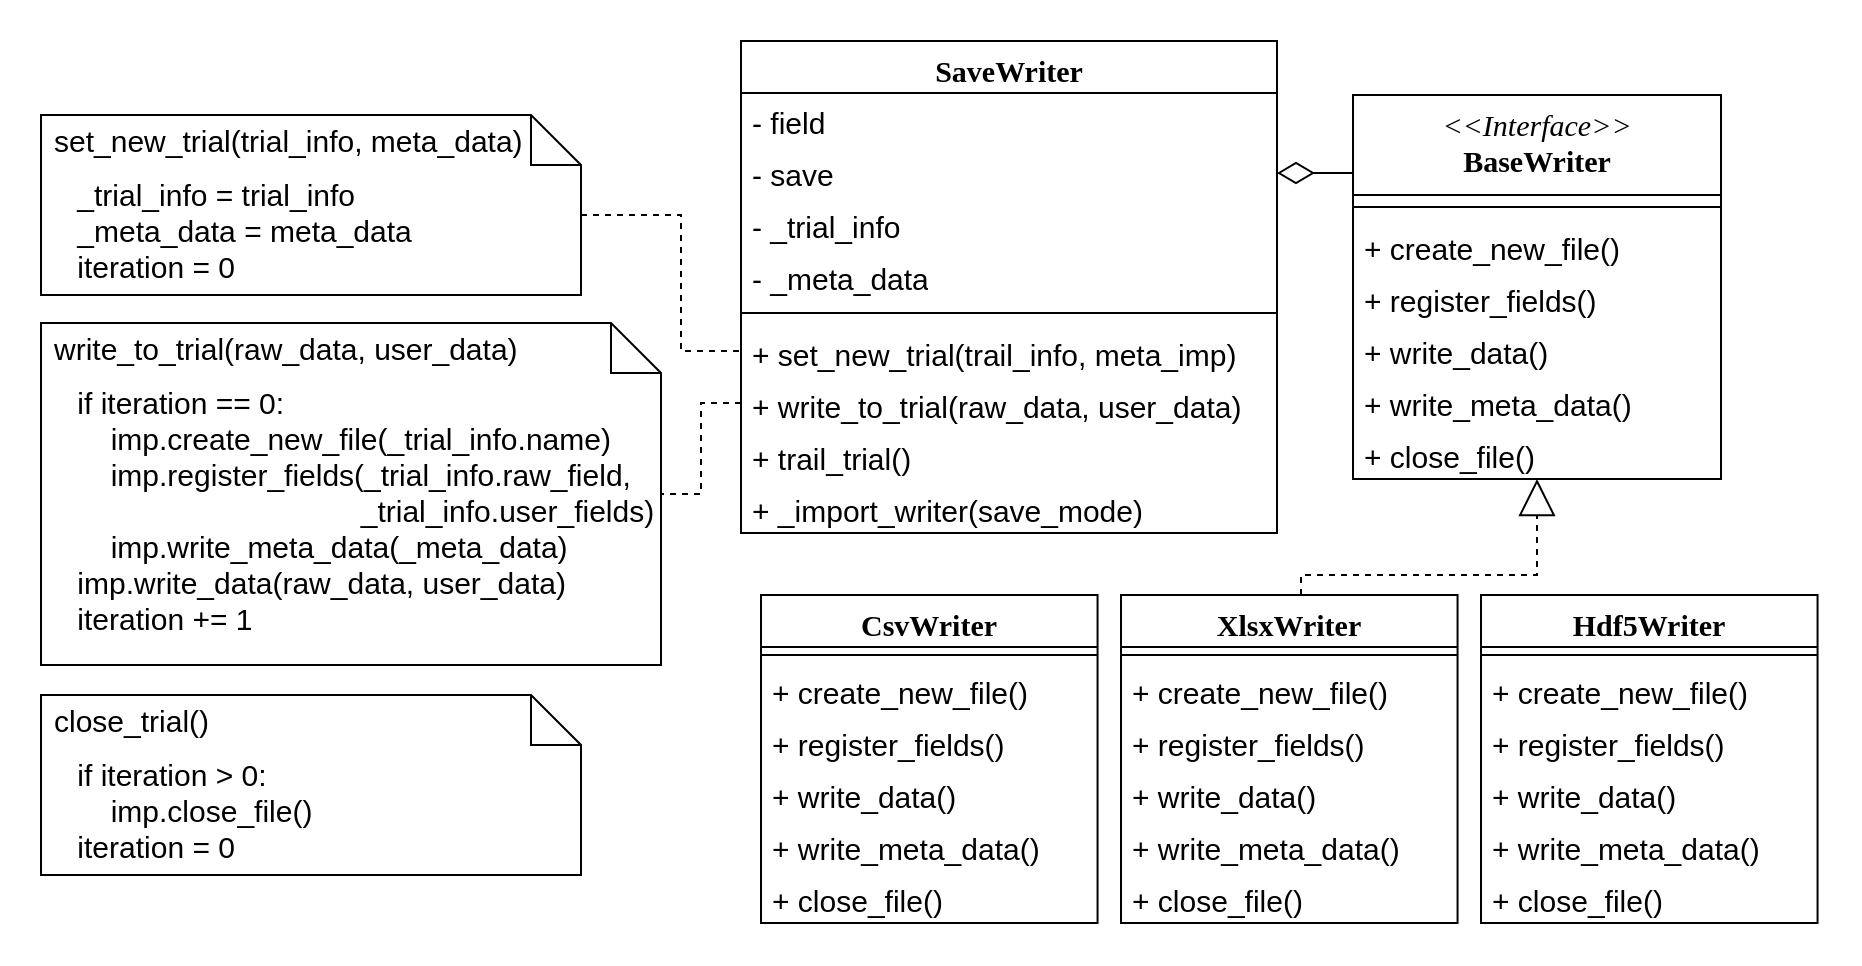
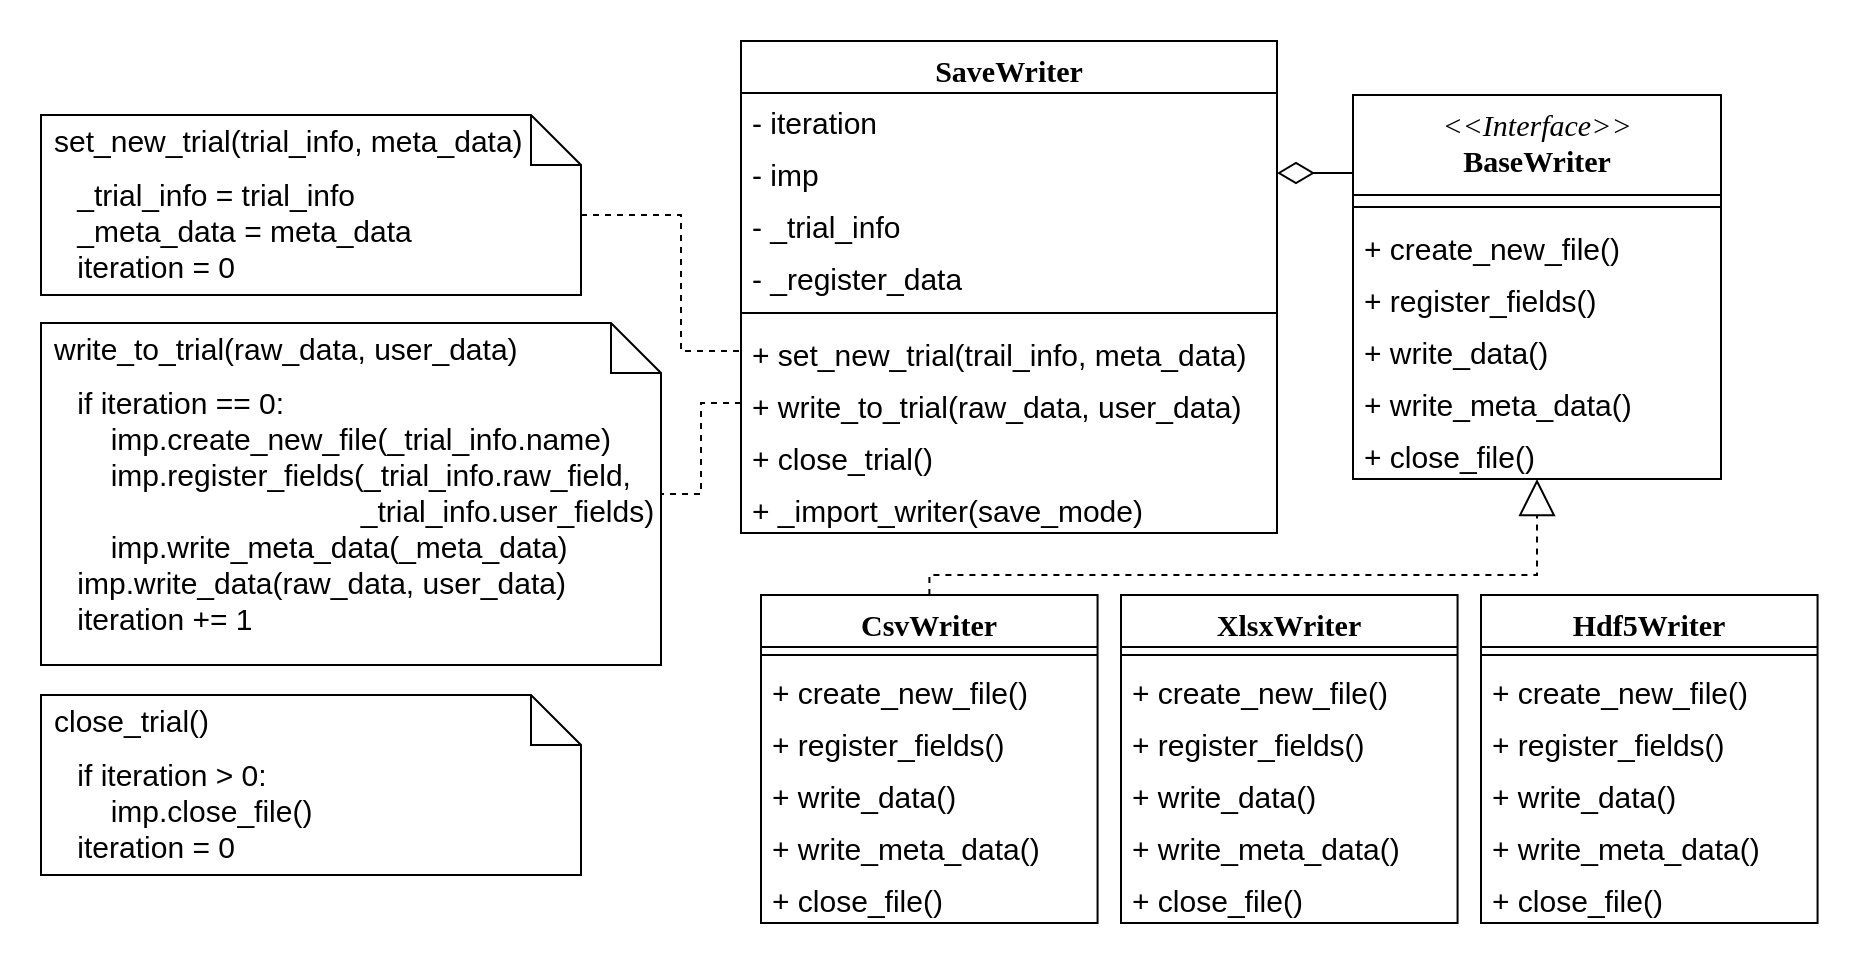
(800, 125) -> (834, 125)
(800, 177) -> (787, 177)
(850, 281) -> (880, 281)
(1011, 375) -> (1011, 375)
(860, 461) -> (863, 461)
none -> (1103, 575)
(1301, 587) -> none
